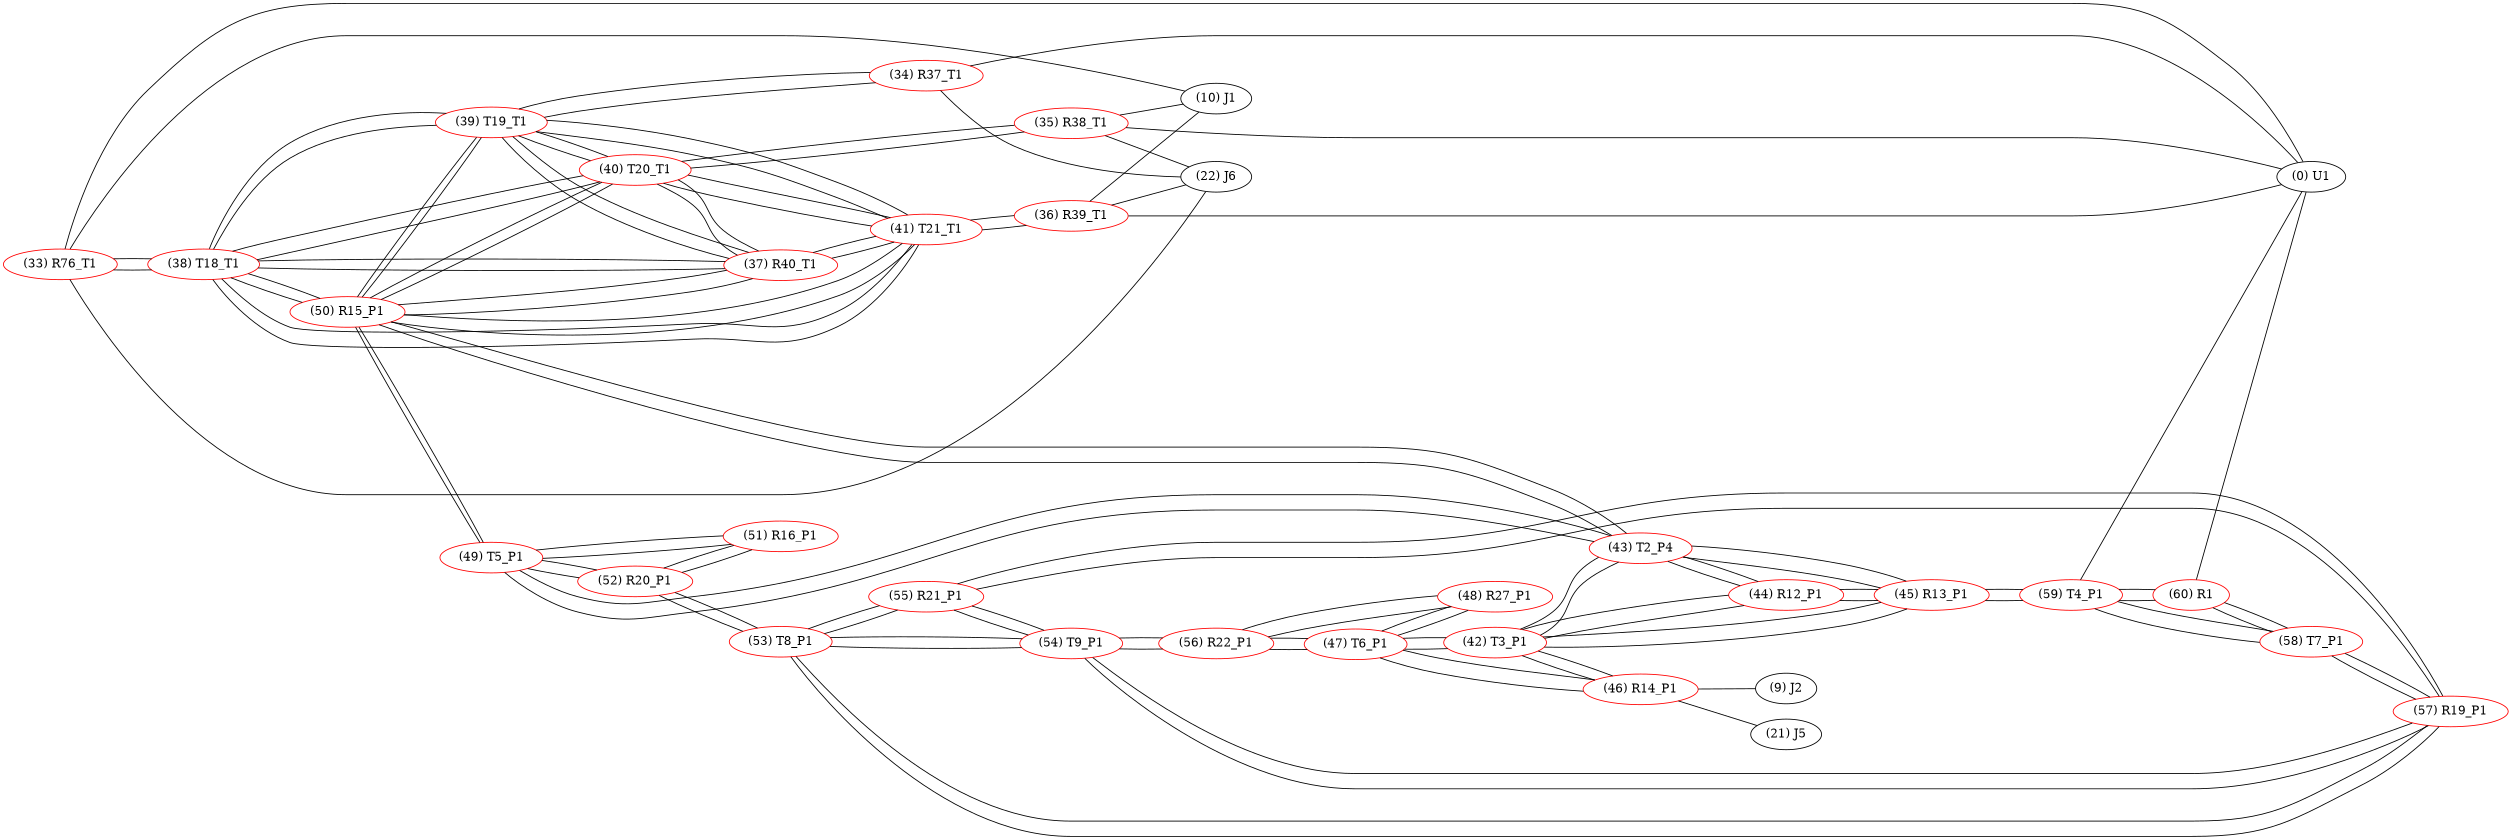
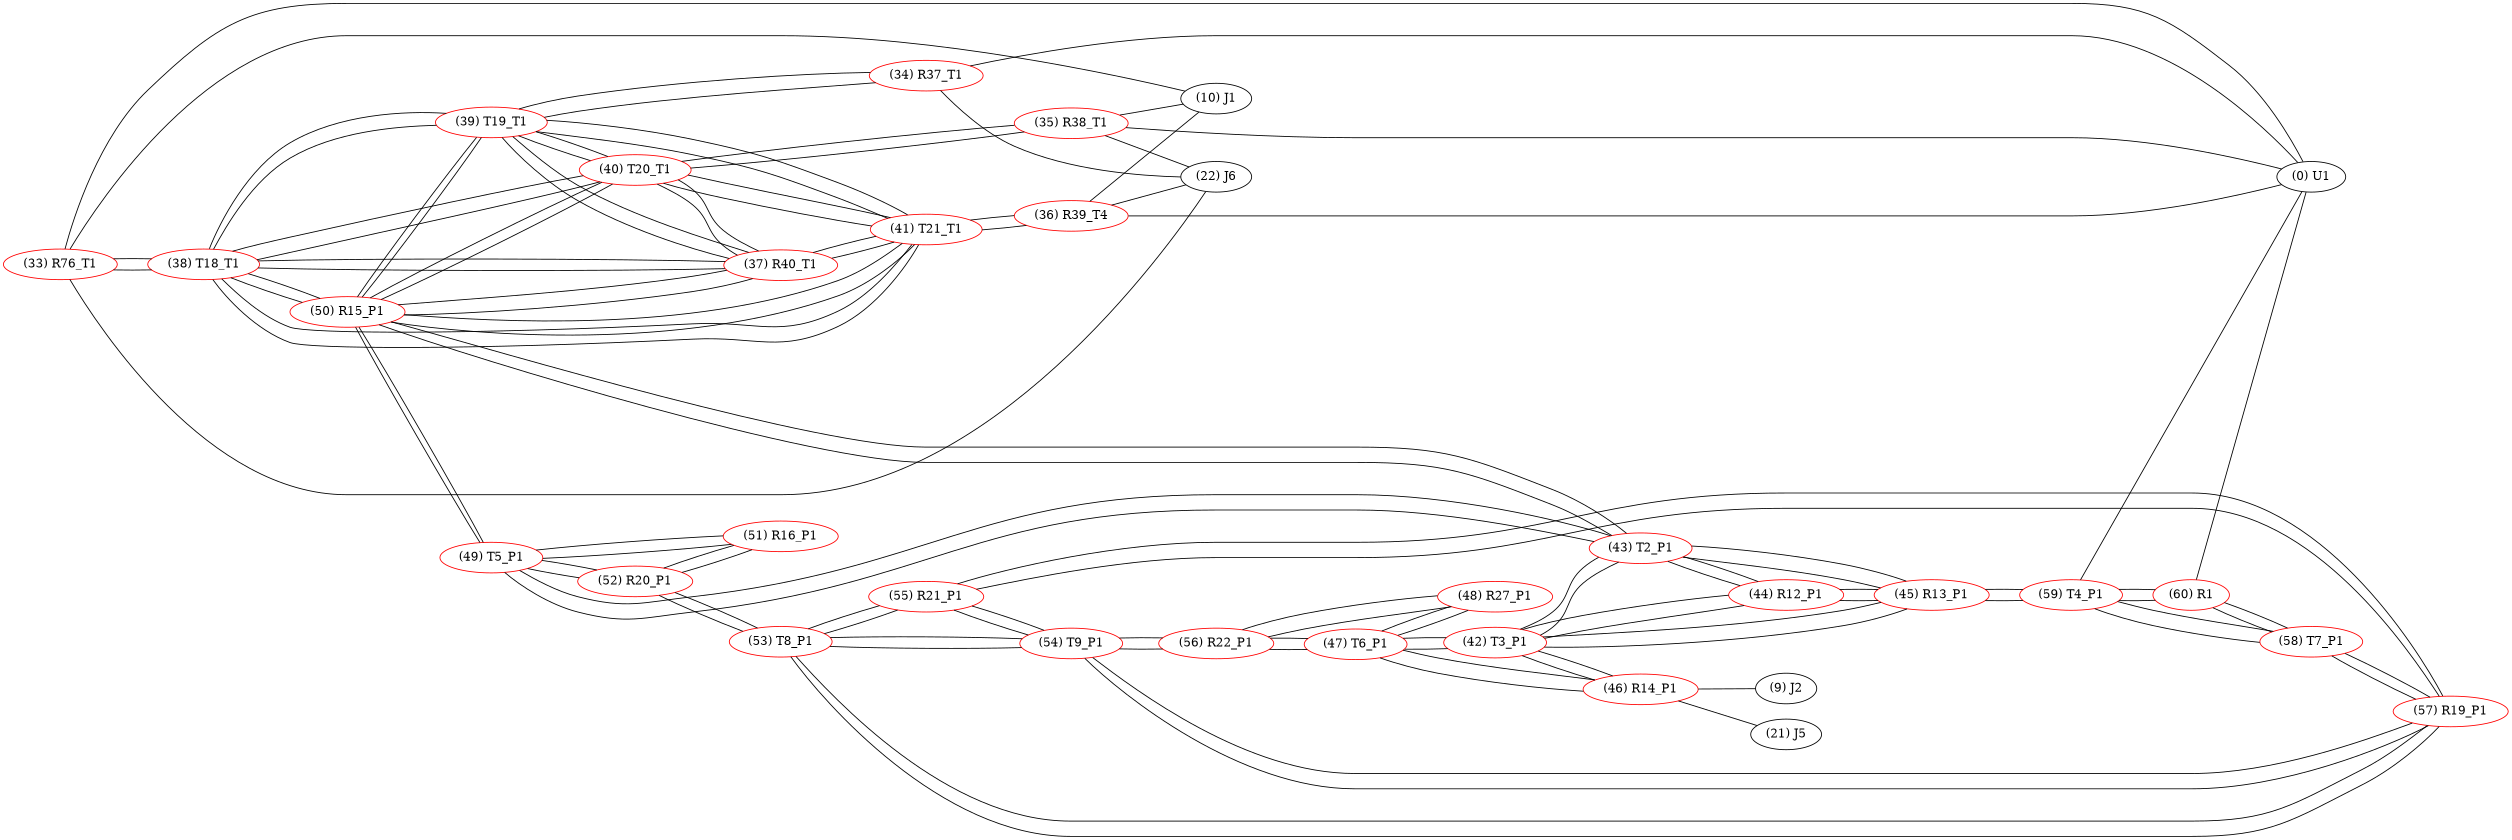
(1071, 216) -> (1071, 216)
(1641, 548) -> (1641, 548)
